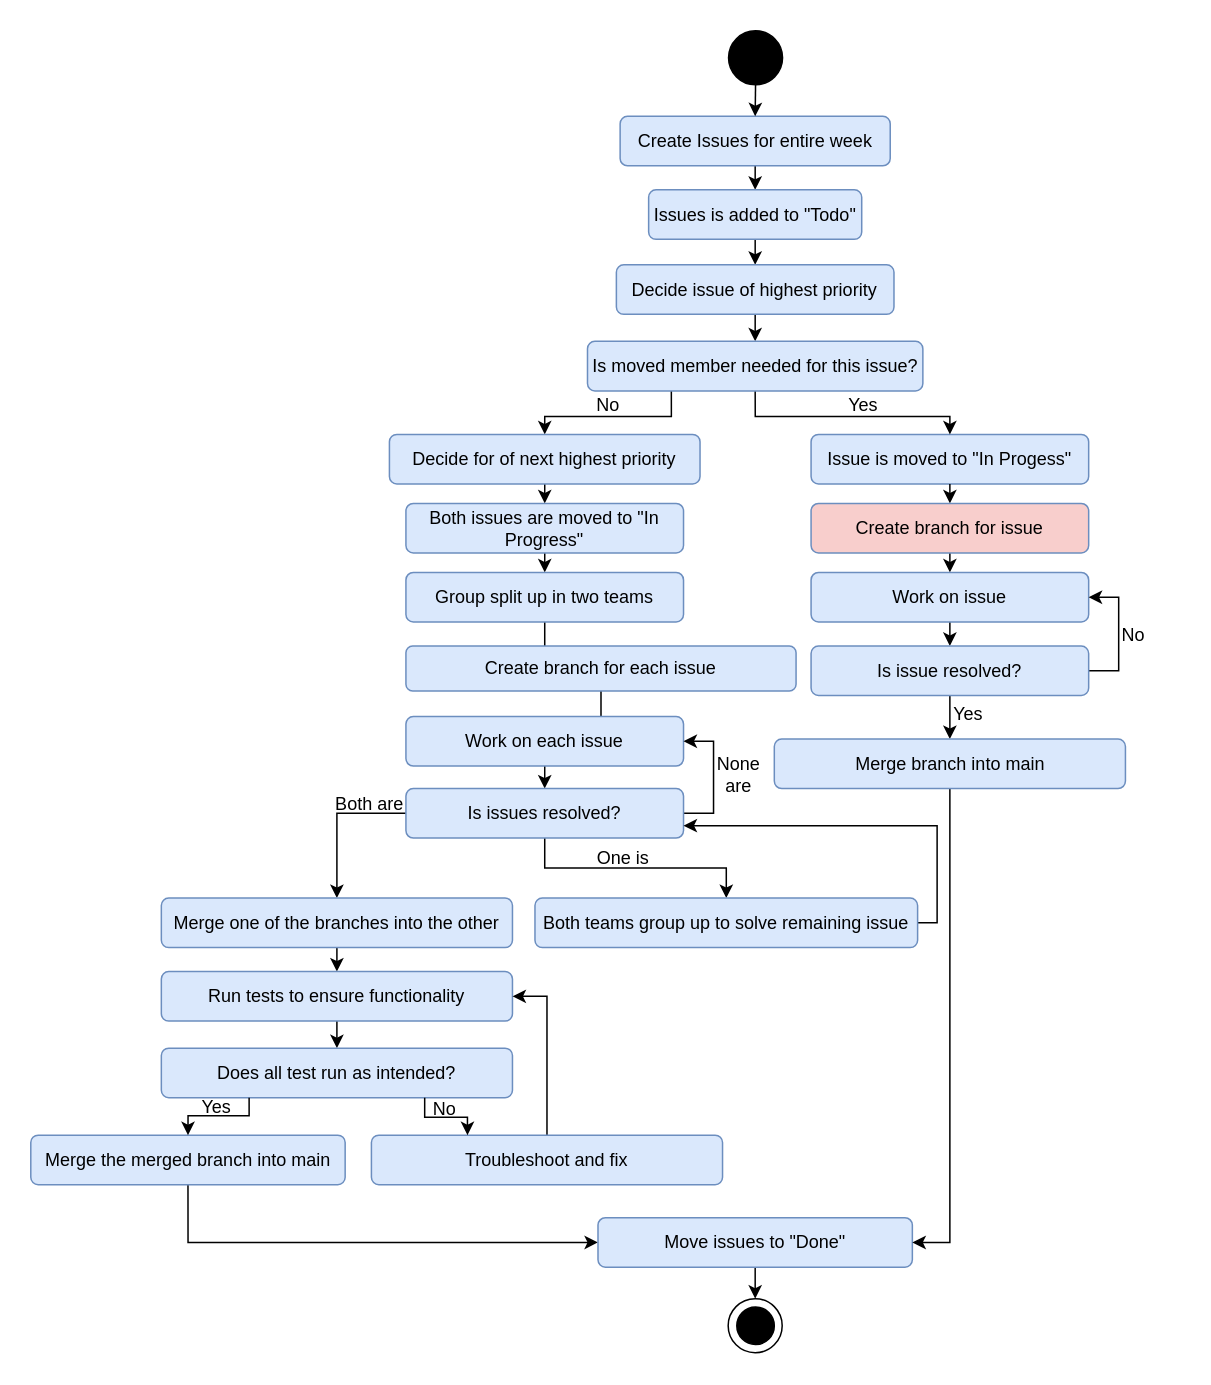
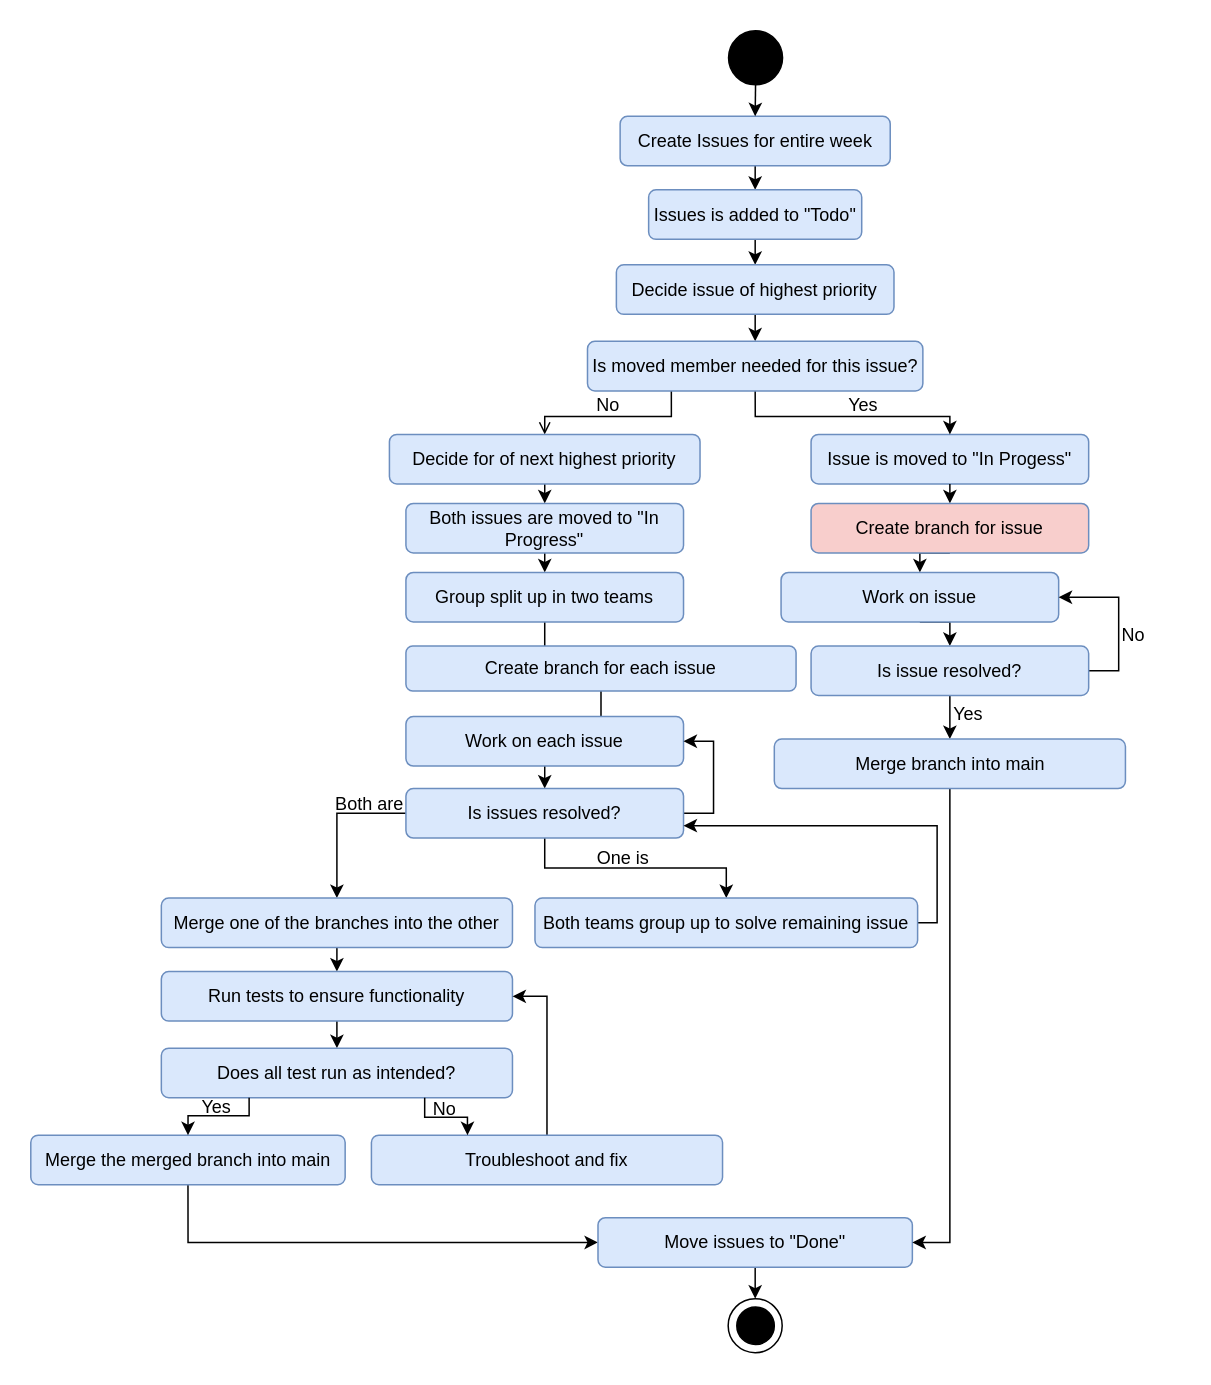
(545, 423) -> (545, 426)
(950, 597) -> (920, 597)
(739, 775) -> none
